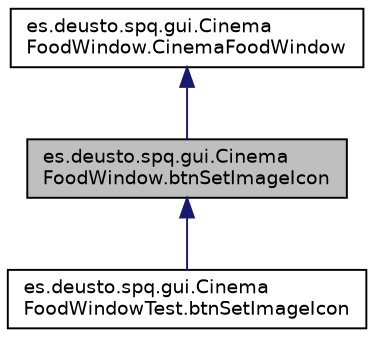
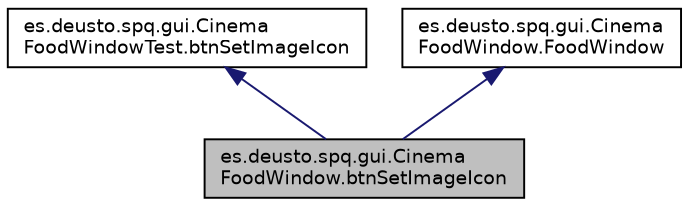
(187, 38) -> (542, 38)
(187, 244) -> (284, 109)
